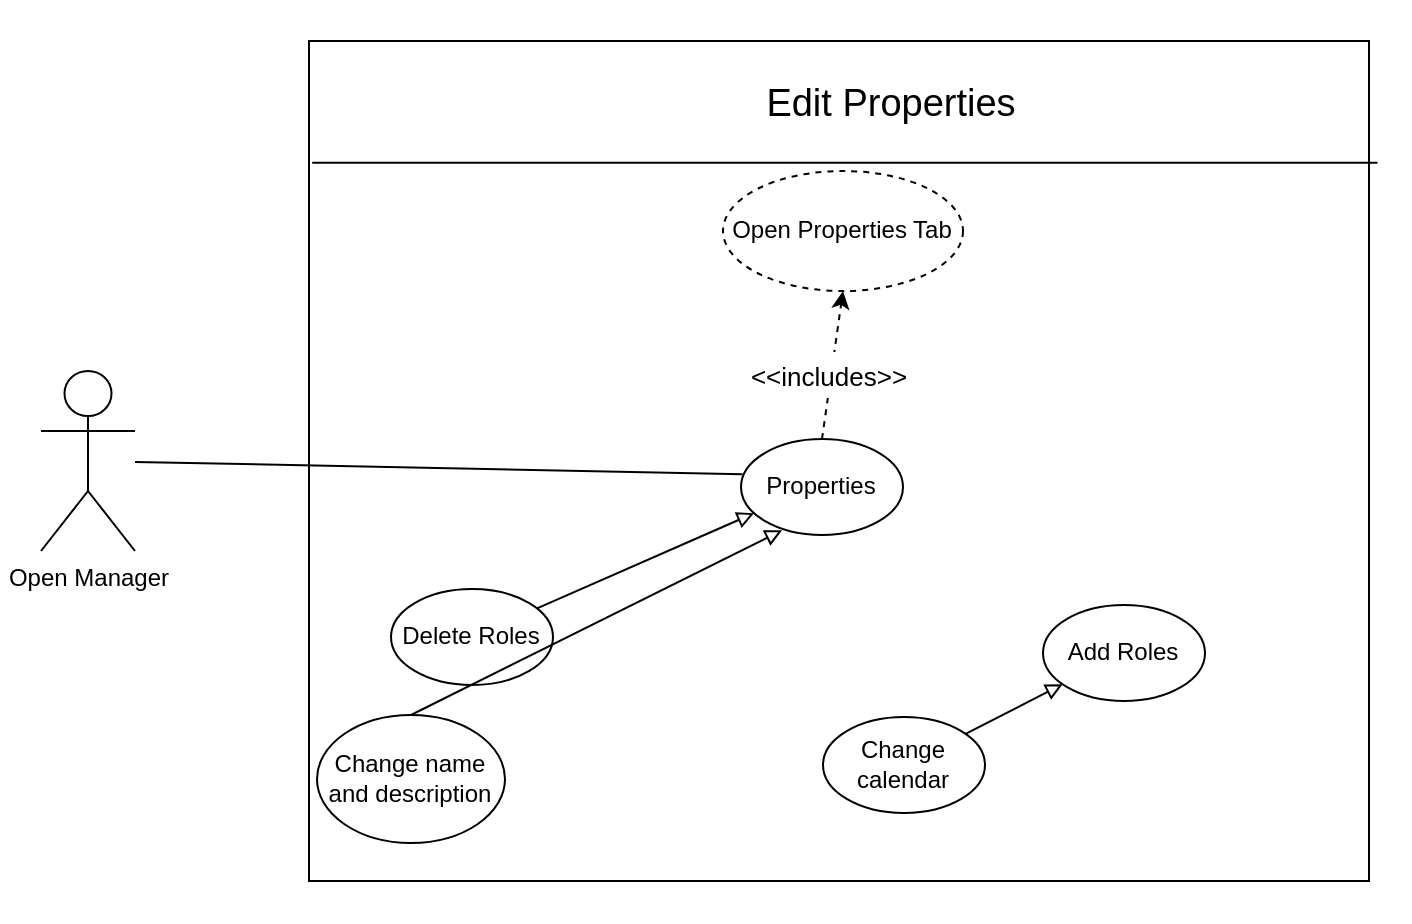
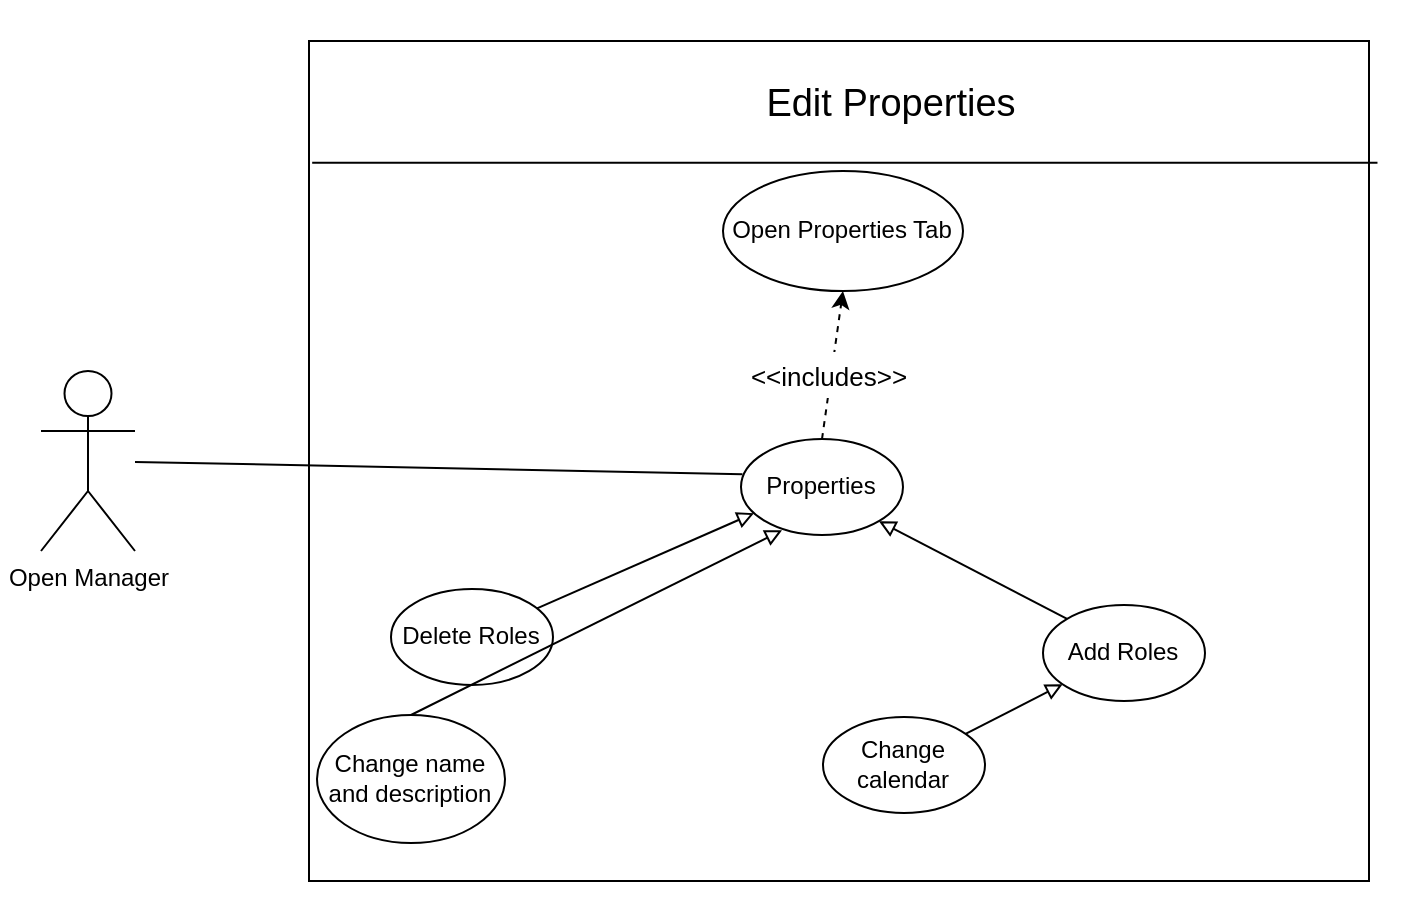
(843, 231) -> (843, 231)
none -> (981, 574)
